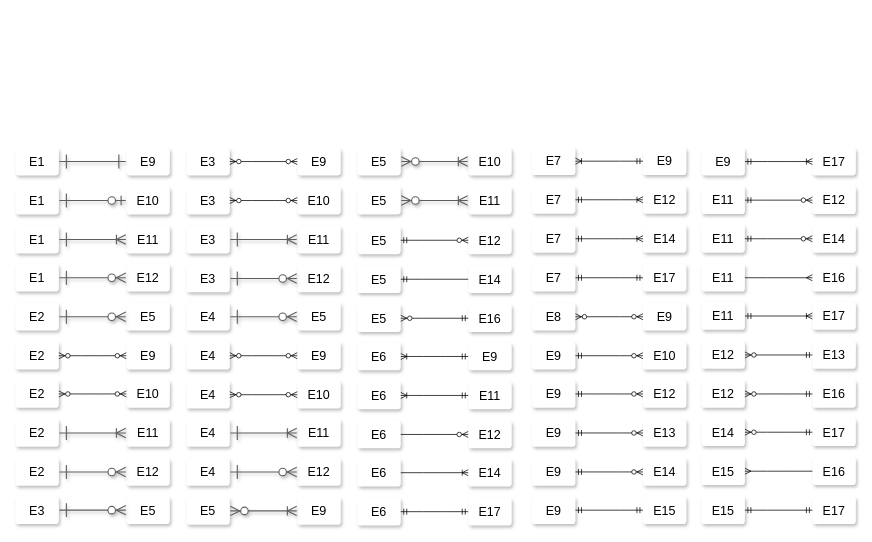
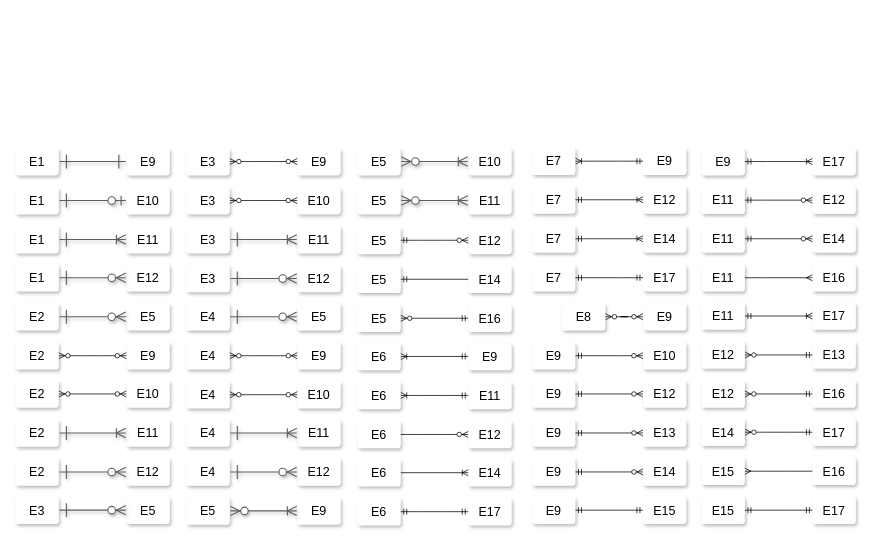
(554, 317) -> (584, 317)
